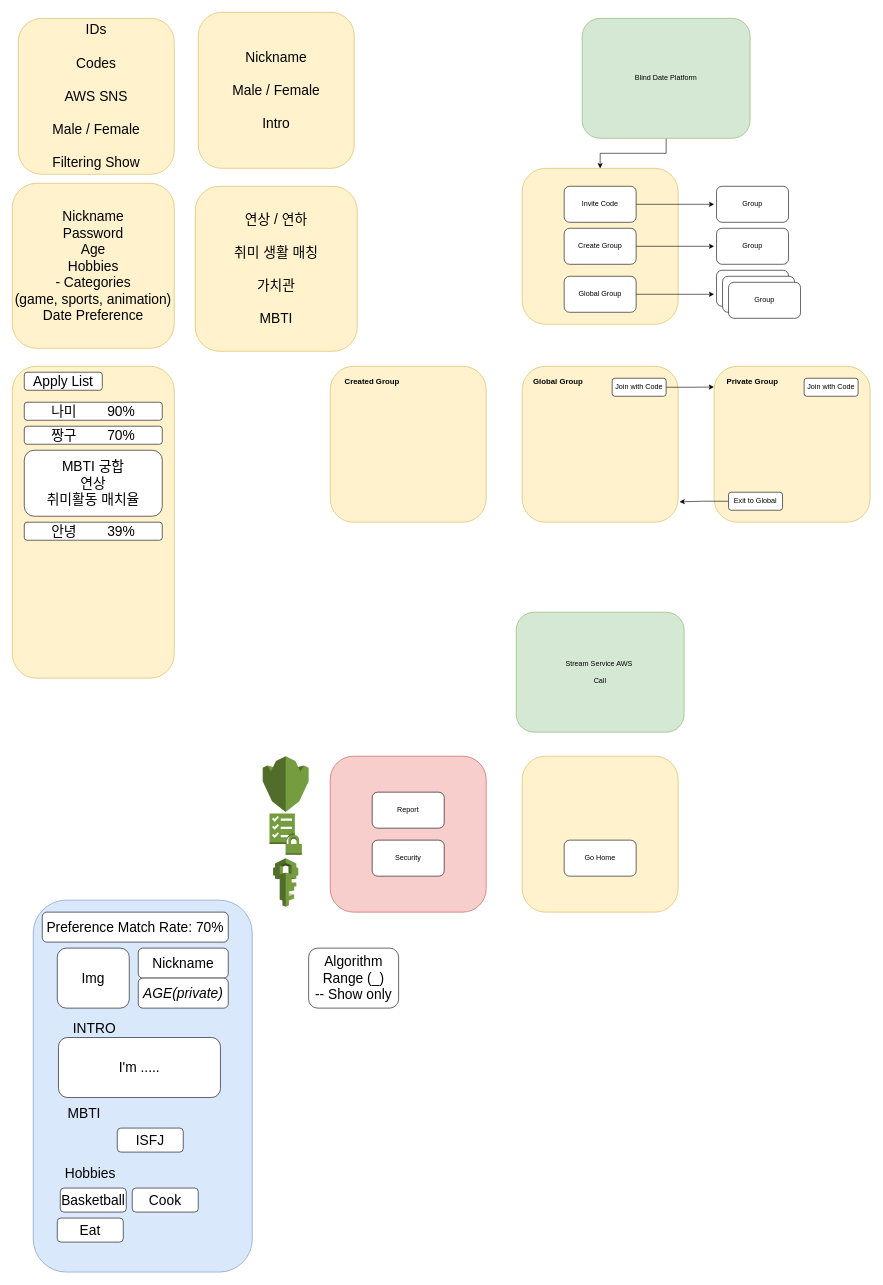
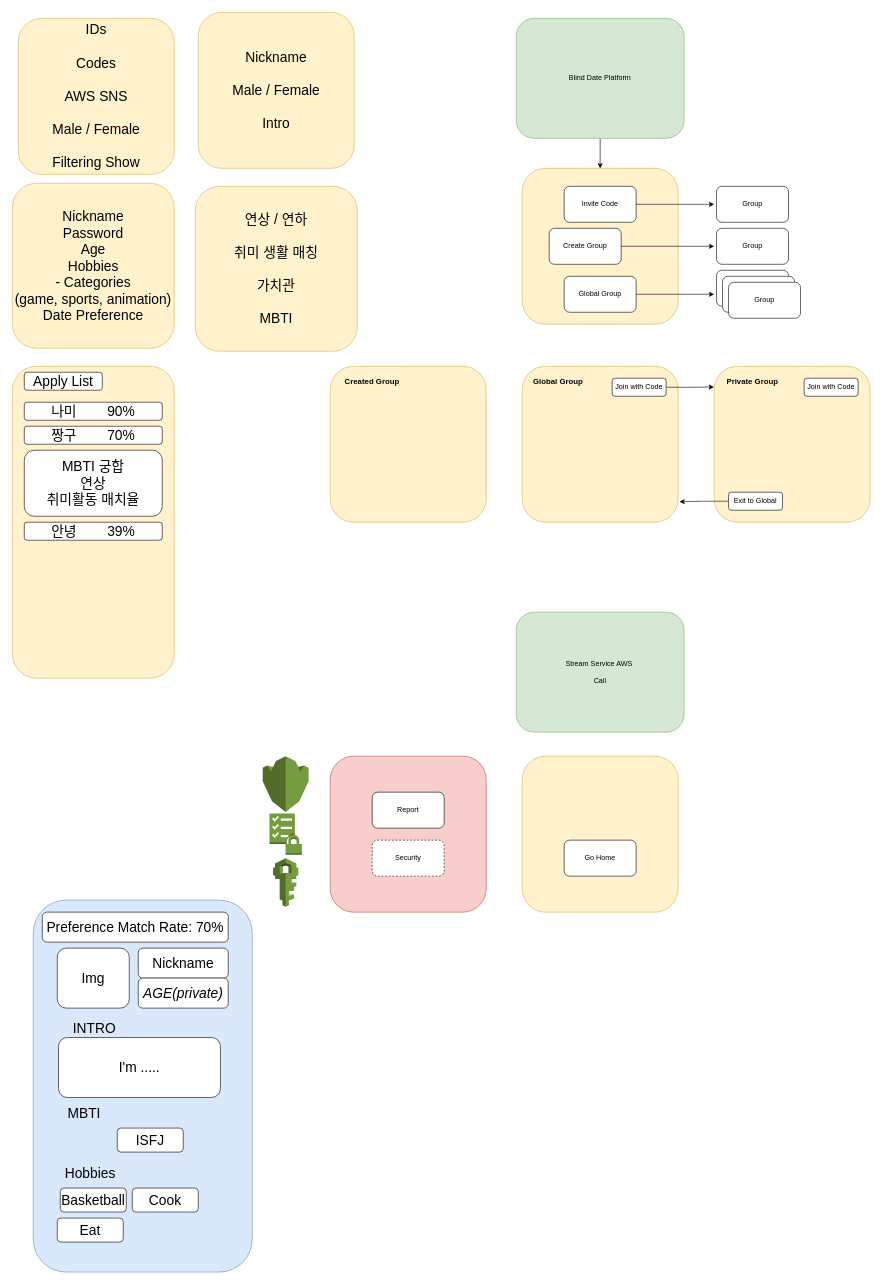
(666, 78) -> (600, 78)
(600, 246) -> (585, 246)
(408, 858) -> (408, 858)
(354, 978) -> none
